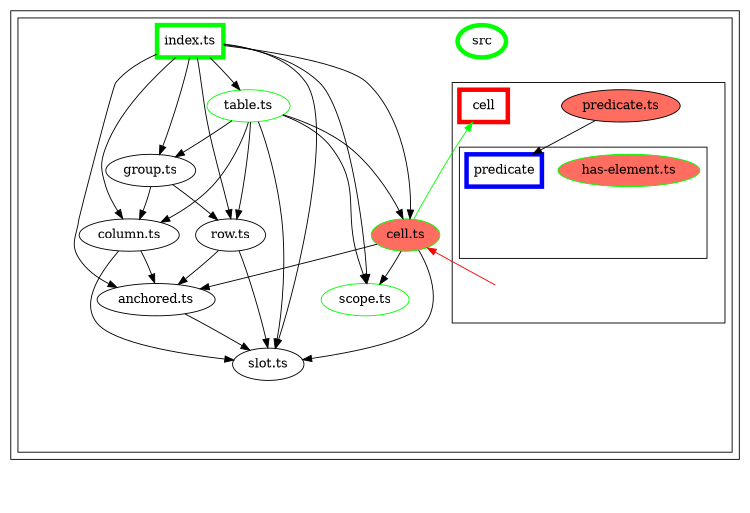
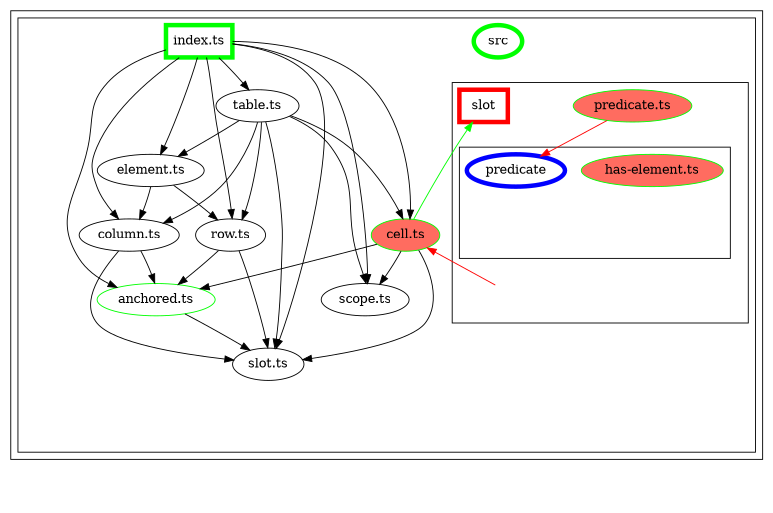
(249, 106) -> (258, 106)
(484, 106) -> (484, 106)
(621, 106) -> (633, 106)
(568, 135) -> (578, 136)
(151, 170) -> (151, 170)
(504, 170) -> (516, 170)
(156, 300) -> (156, 300)
(365, 300) -> (365, 300)
